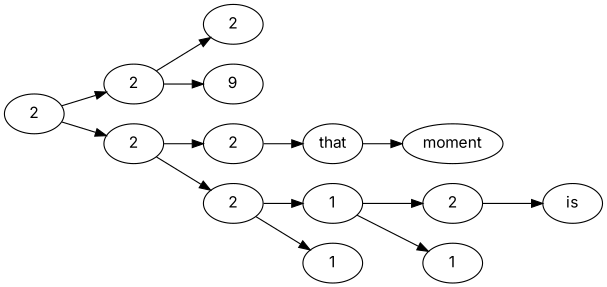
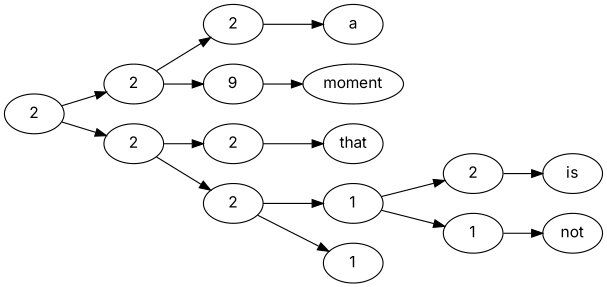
none -> (353, 24)
(377, 144) -> (277, 84)
none -> (573, 233)
